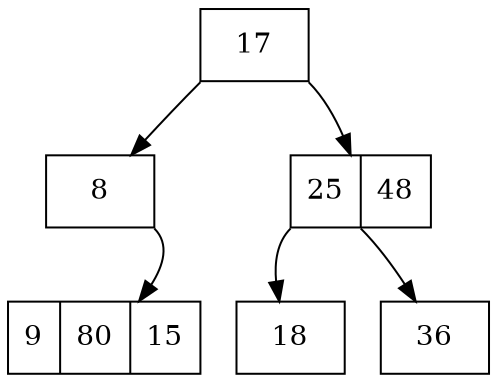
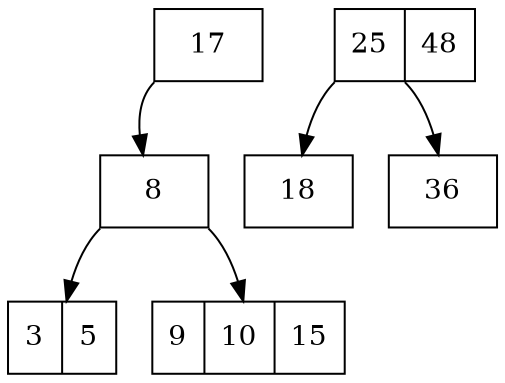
(328, 108) -> none
(95, 337) -> (239, 337)
none -> (62, 338)
